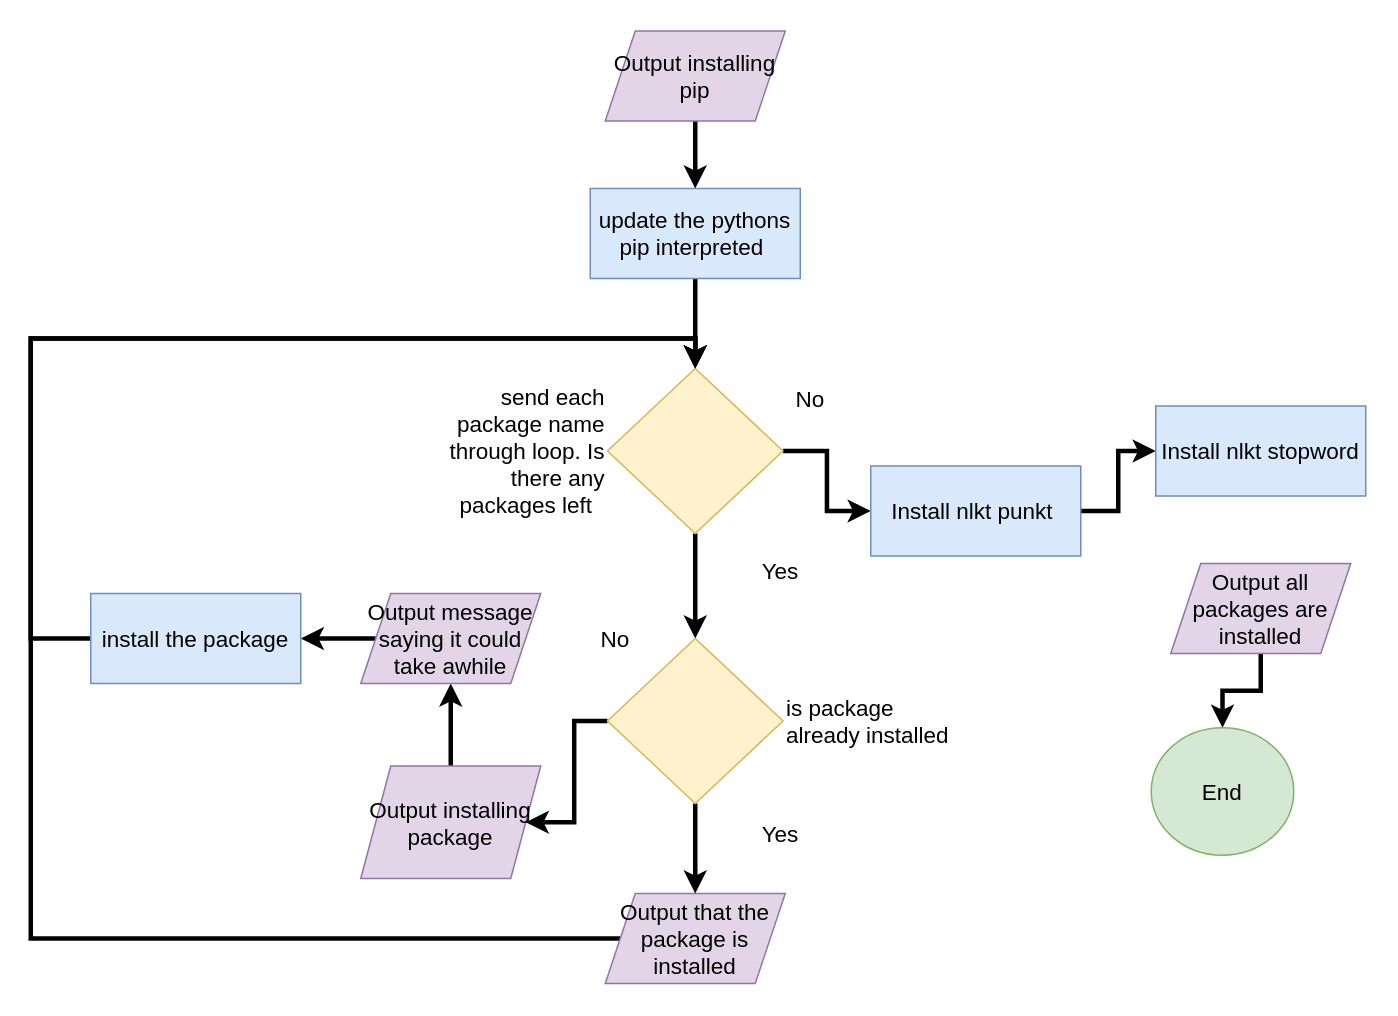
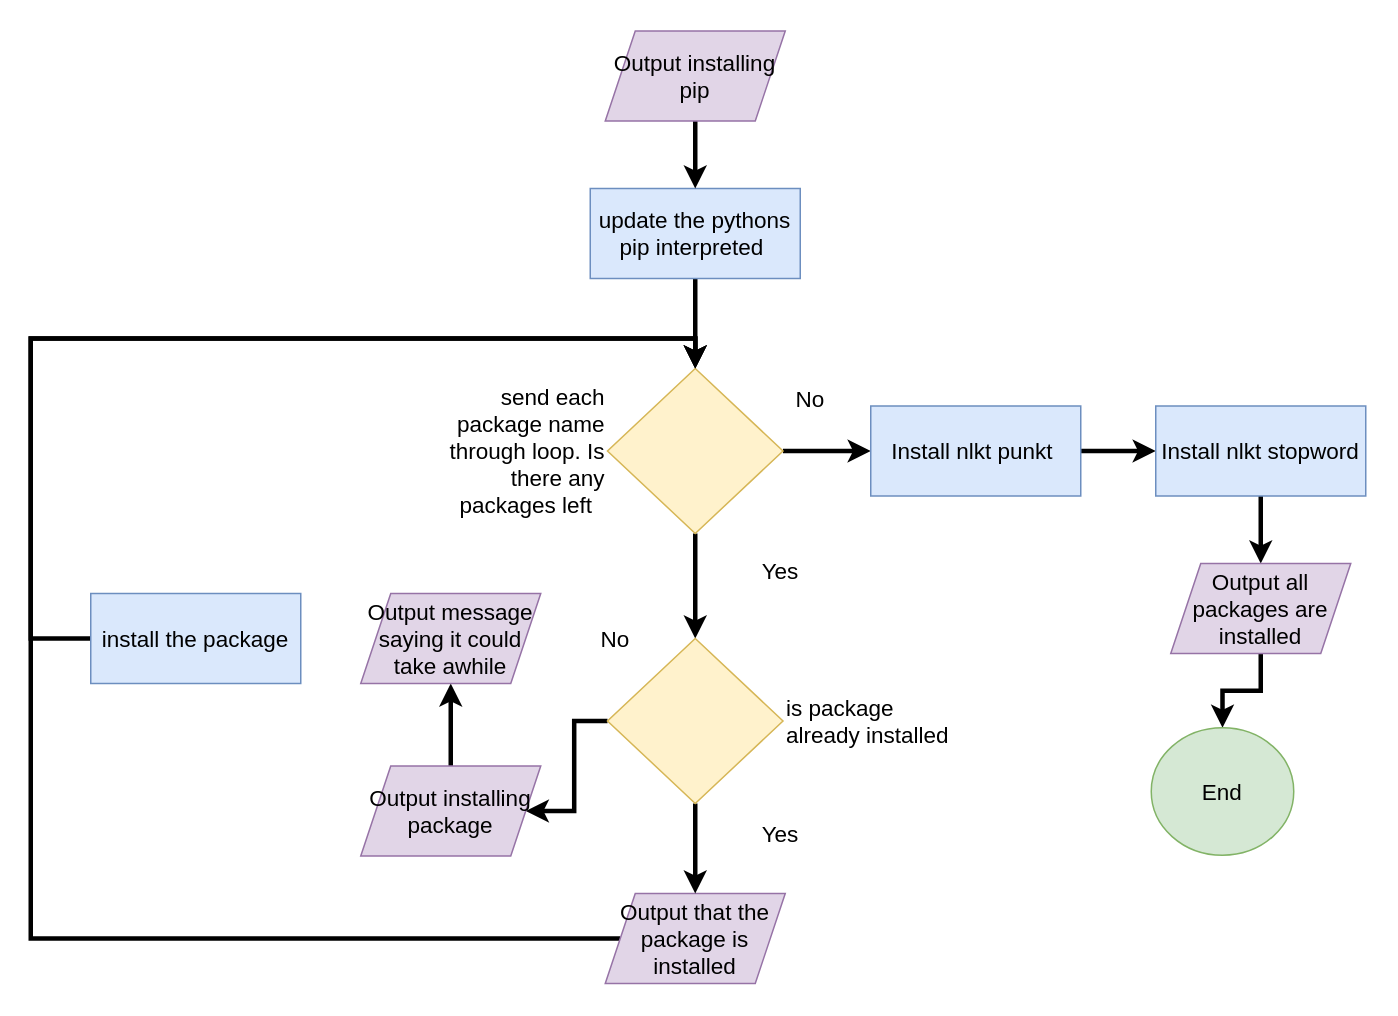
(976, 511) -> (976, 451)
none -> (1261, 522)
(346, 638) -> none
(451, 822) -> (451, 811)
